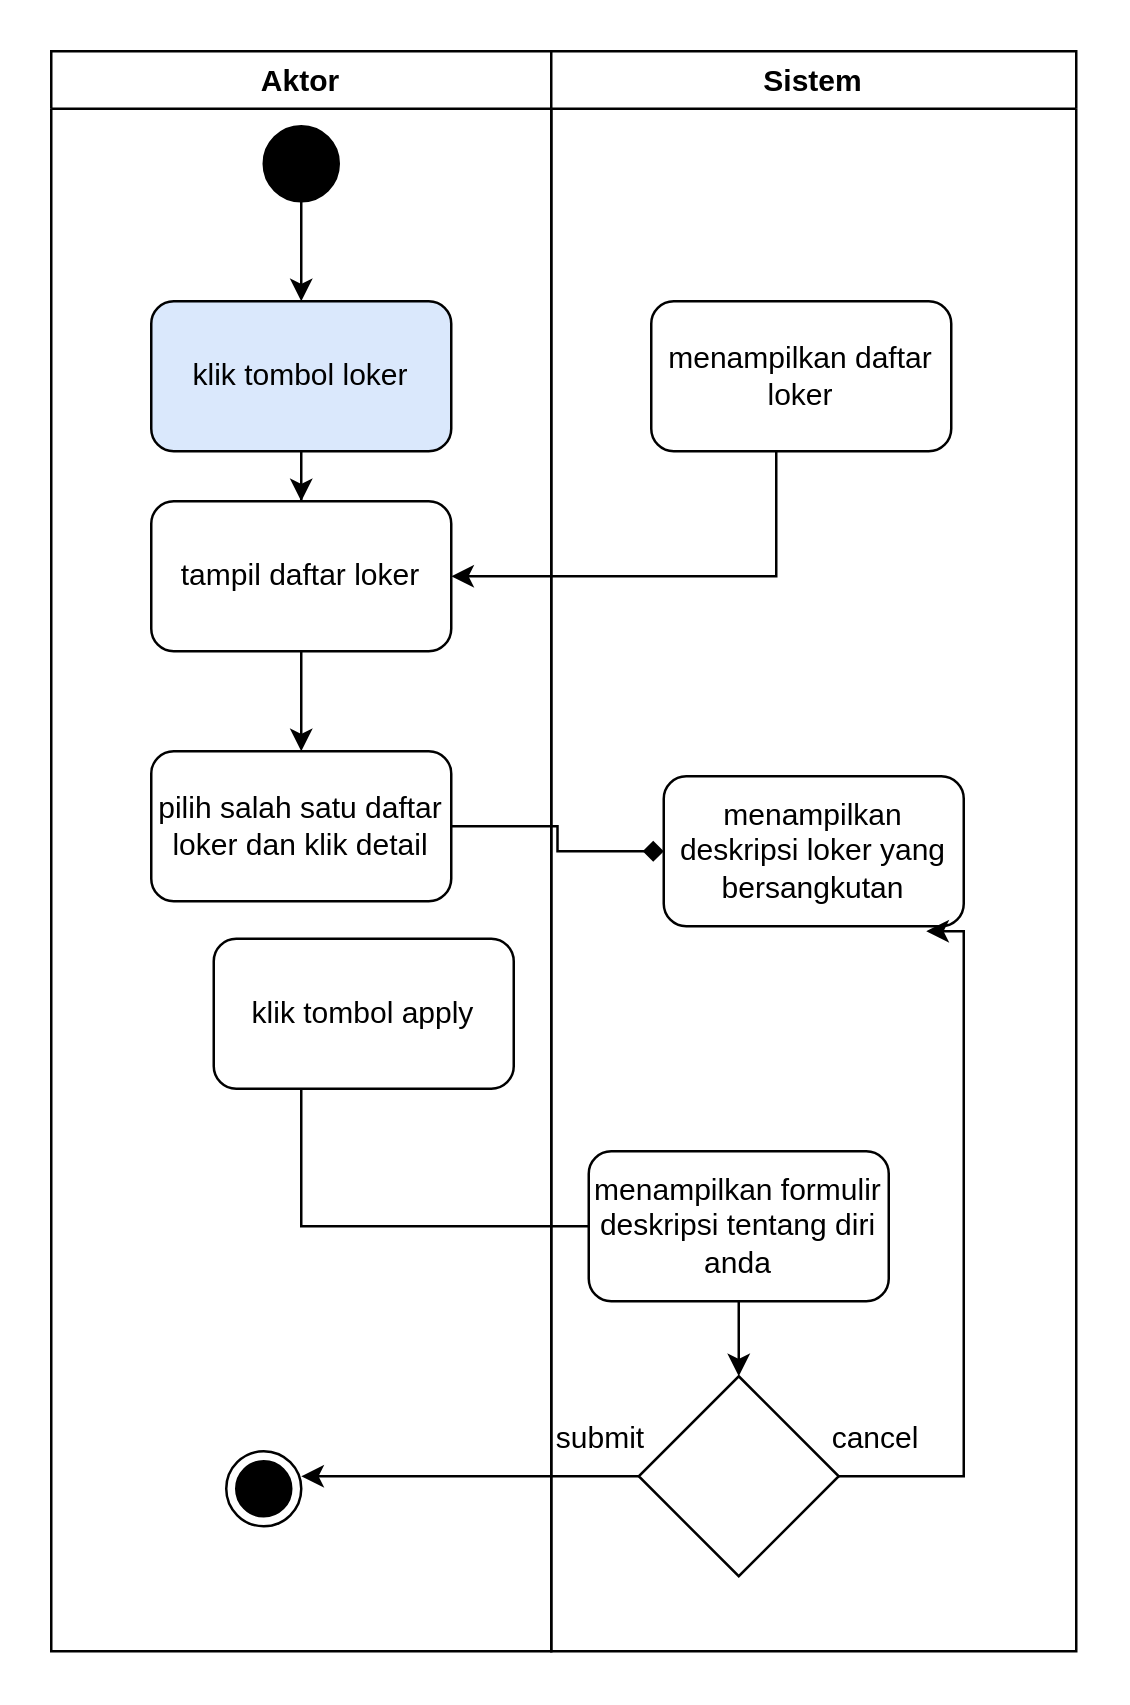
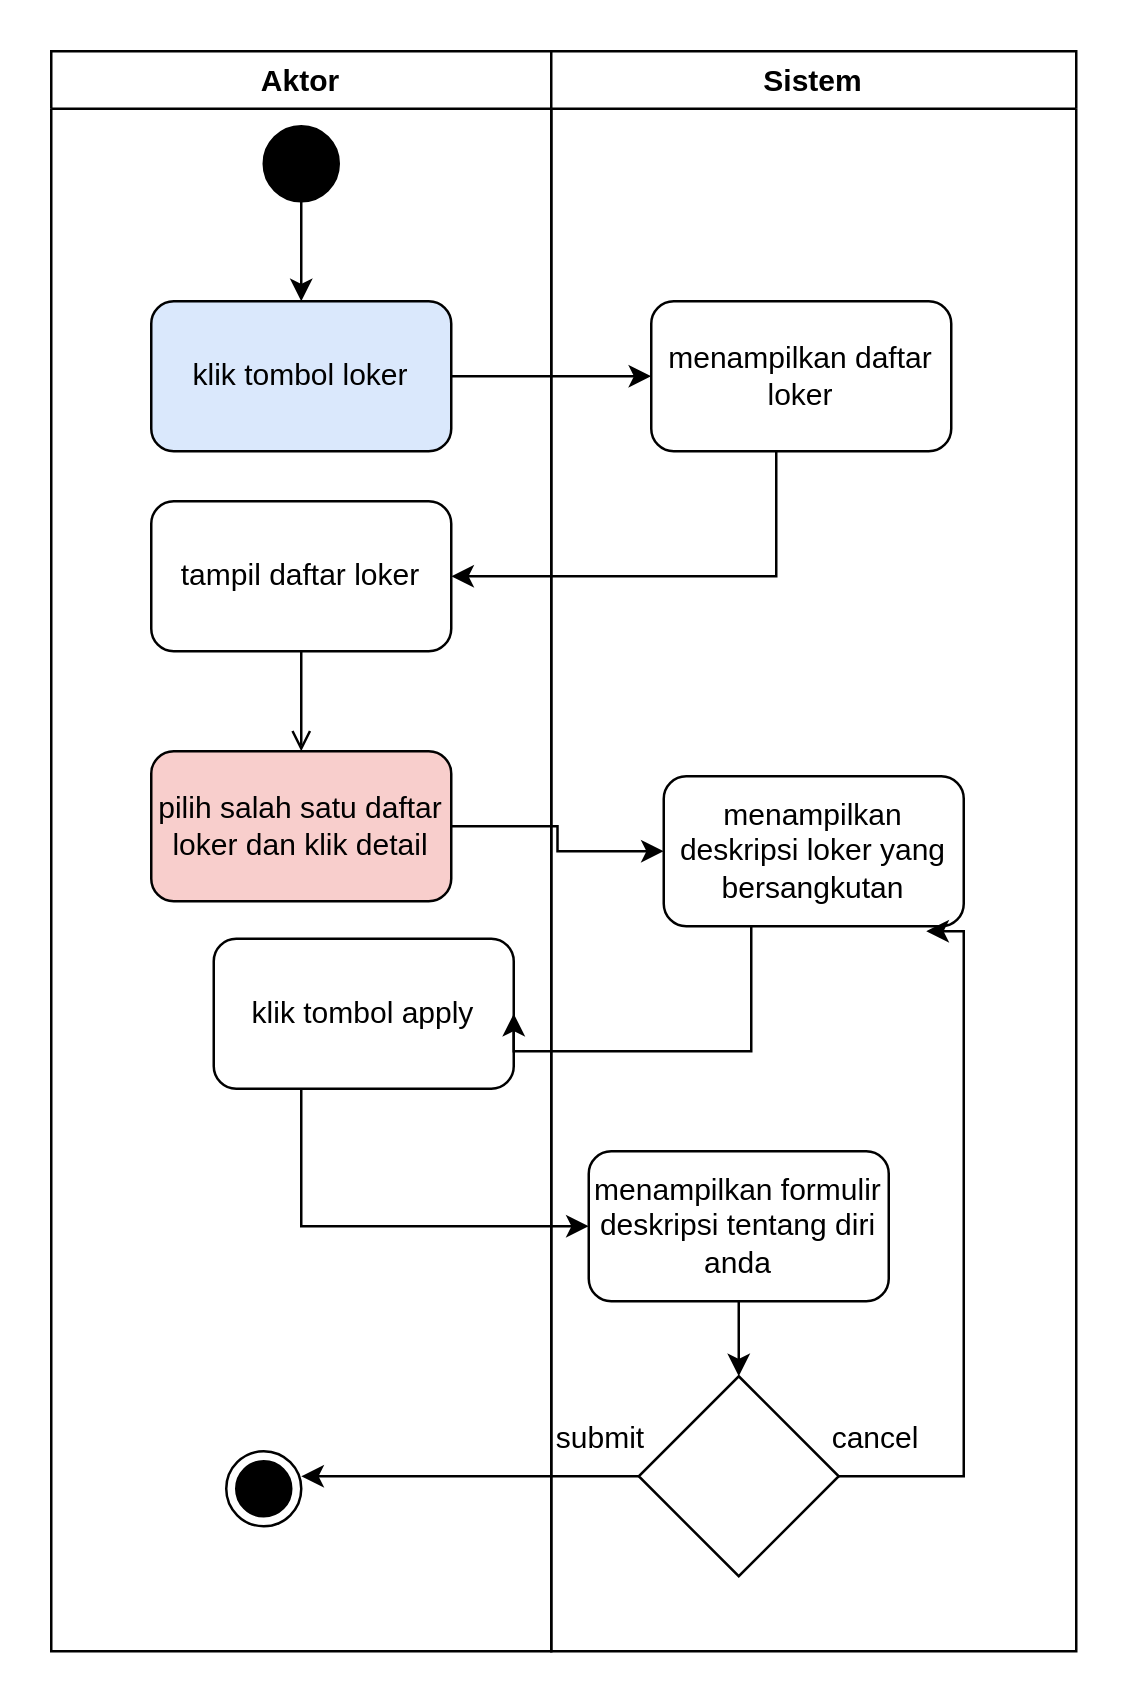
(301, 484) -> (498, 376)
(301, 733) -> (301, 737)
(301, 826) -> (301, 826)
(643, 851) -> (644, 851)
none -> (716, 1051)
(577, 1226) -> (570, 1226)
